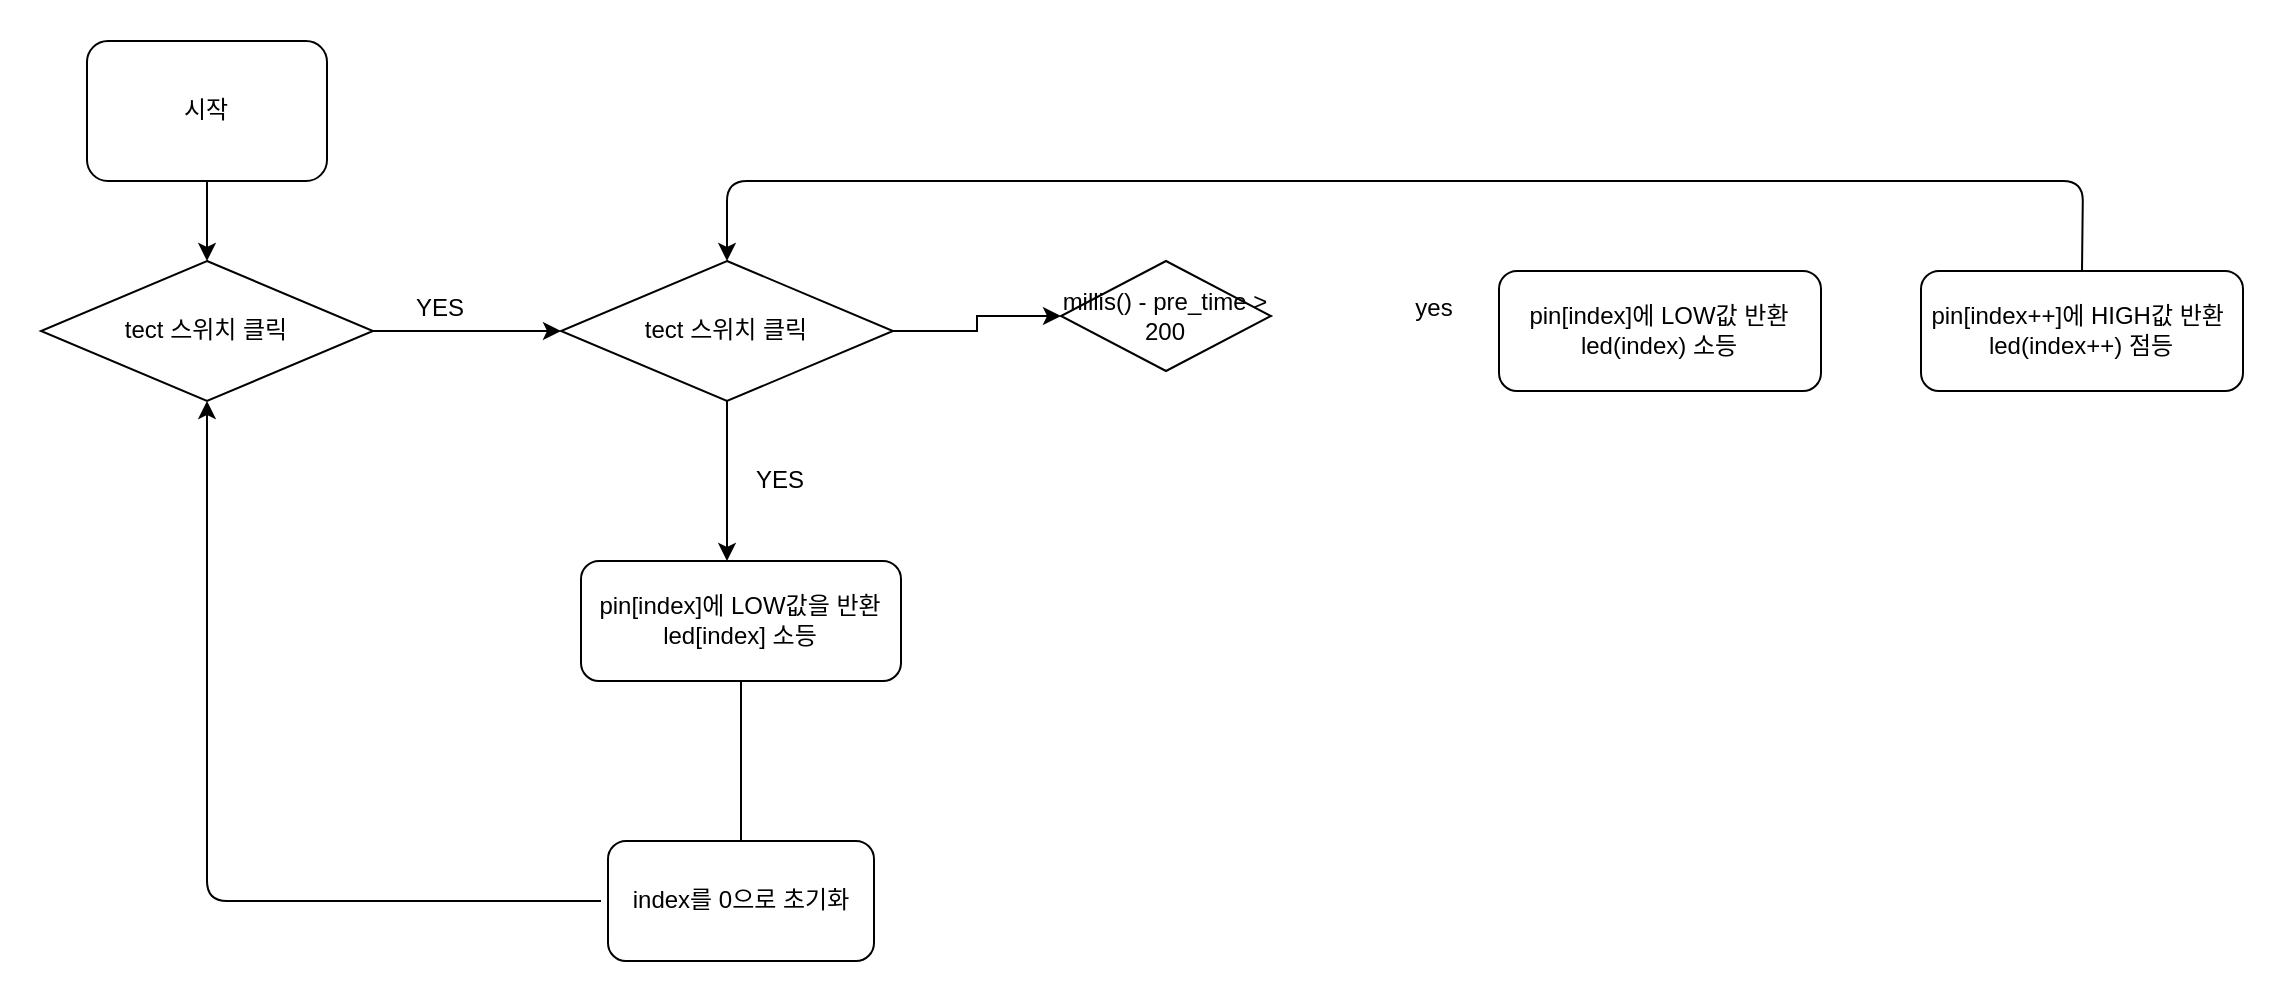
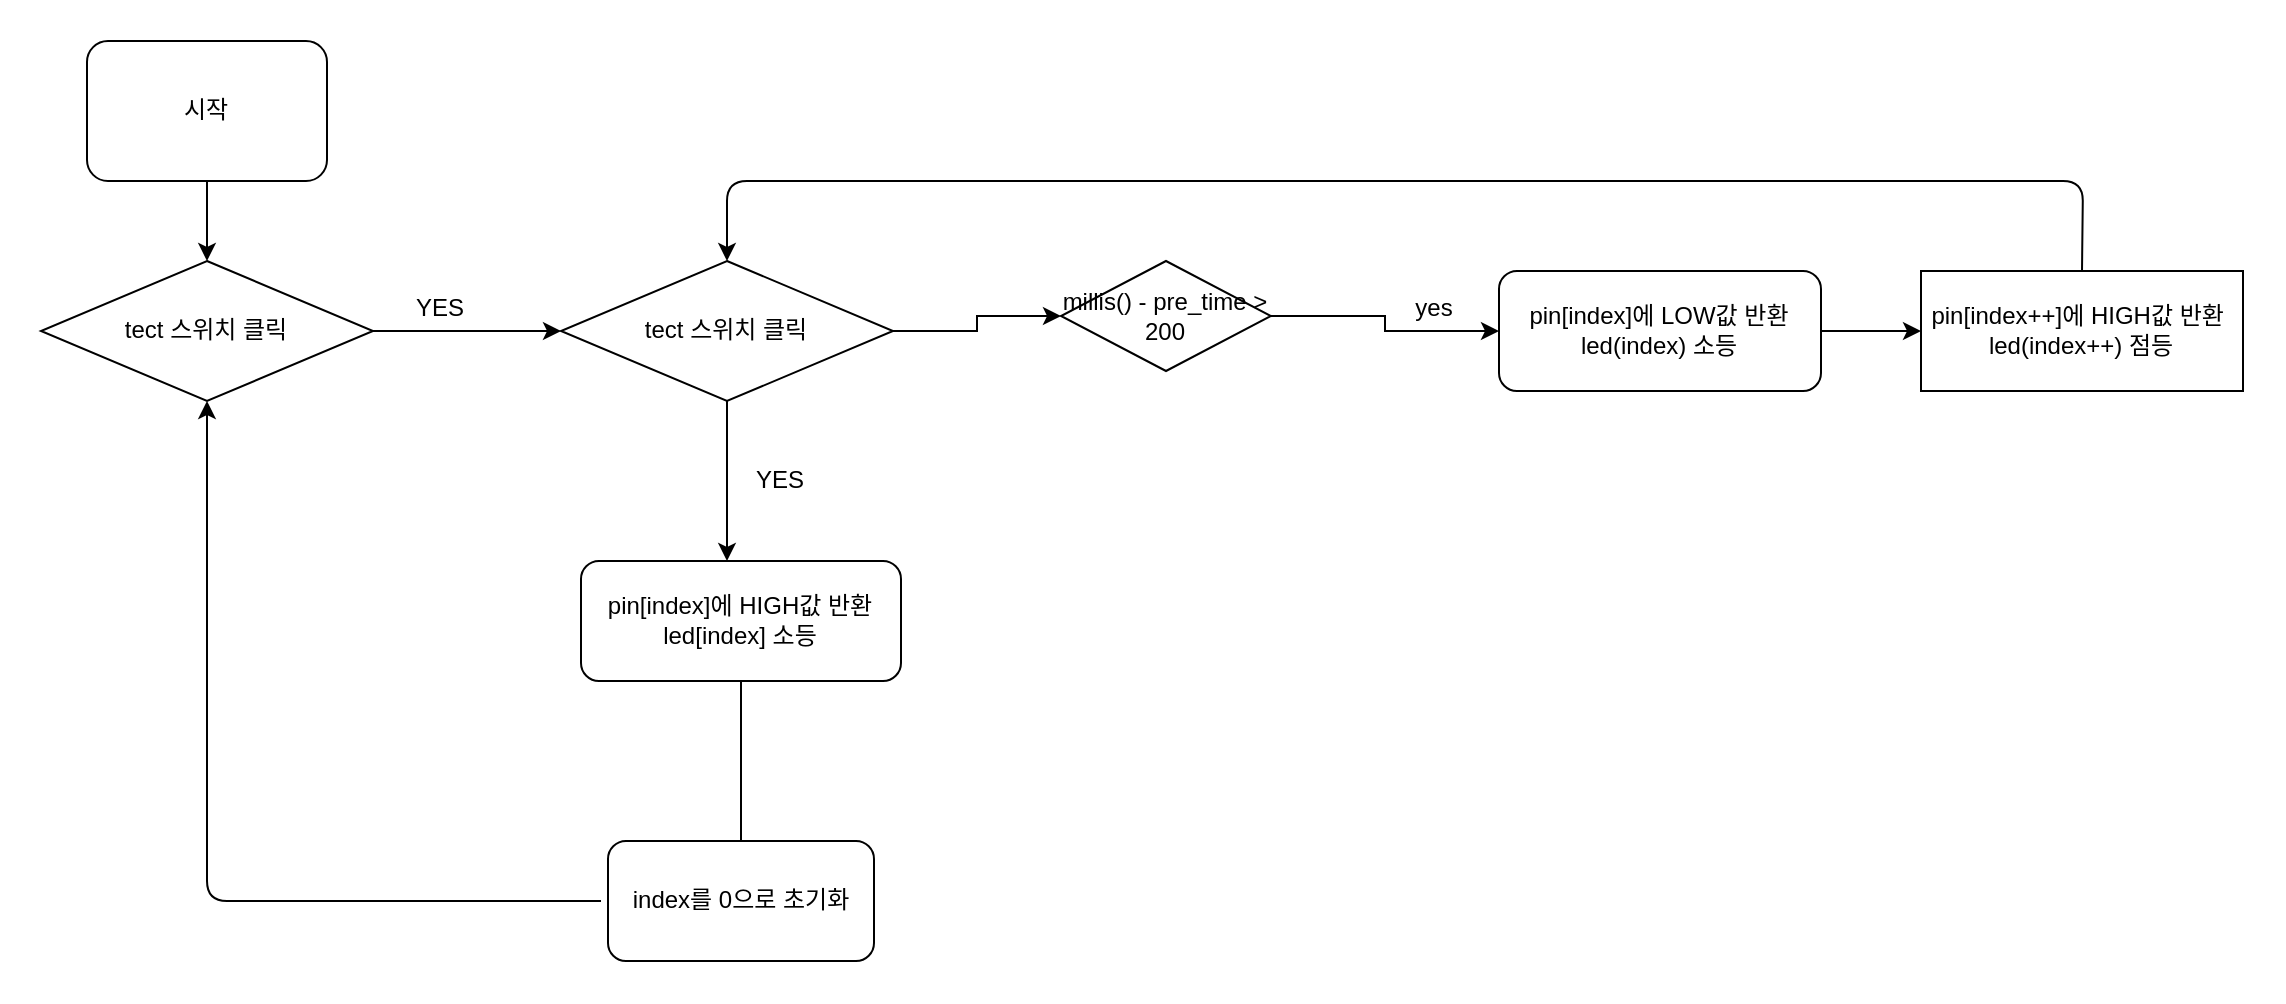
none -> (1385, 317)
none -> (1864, 331)
(2082, 331) -> (2082, 331)
(741, 621) -> (741, 621)
